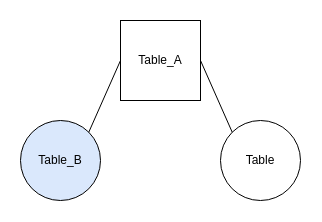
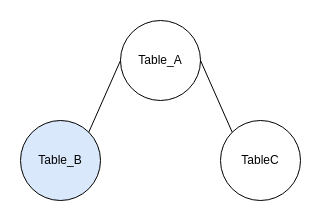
(161, 61) -> (161, 61)
(261, 161) -> (261, 161)
